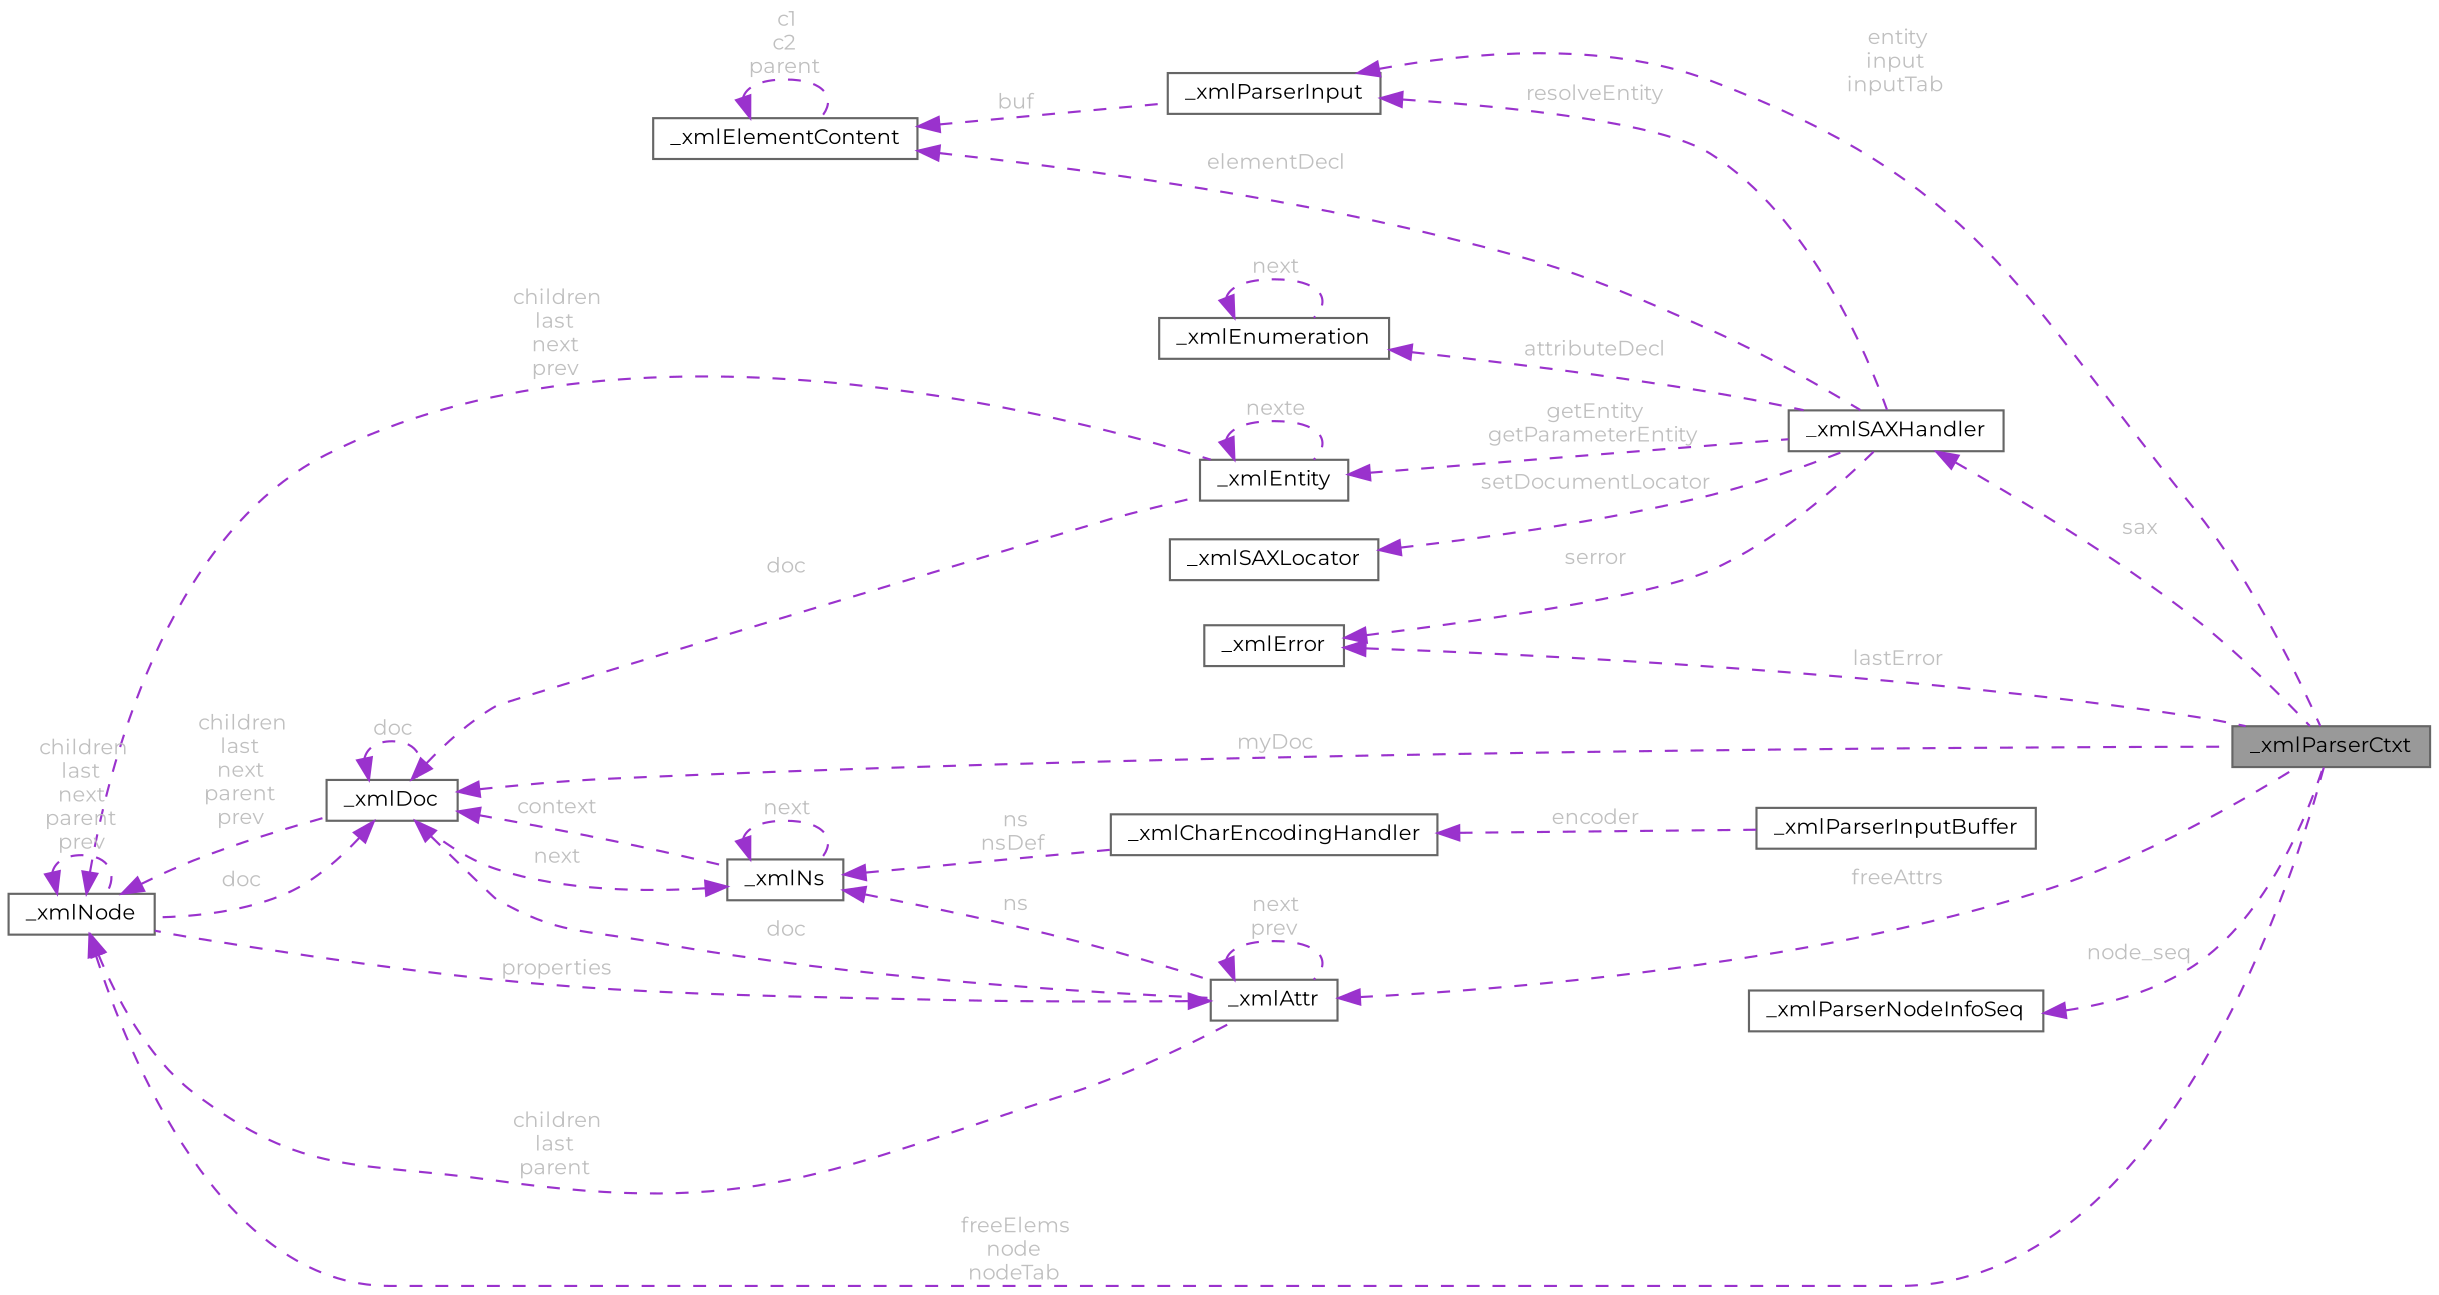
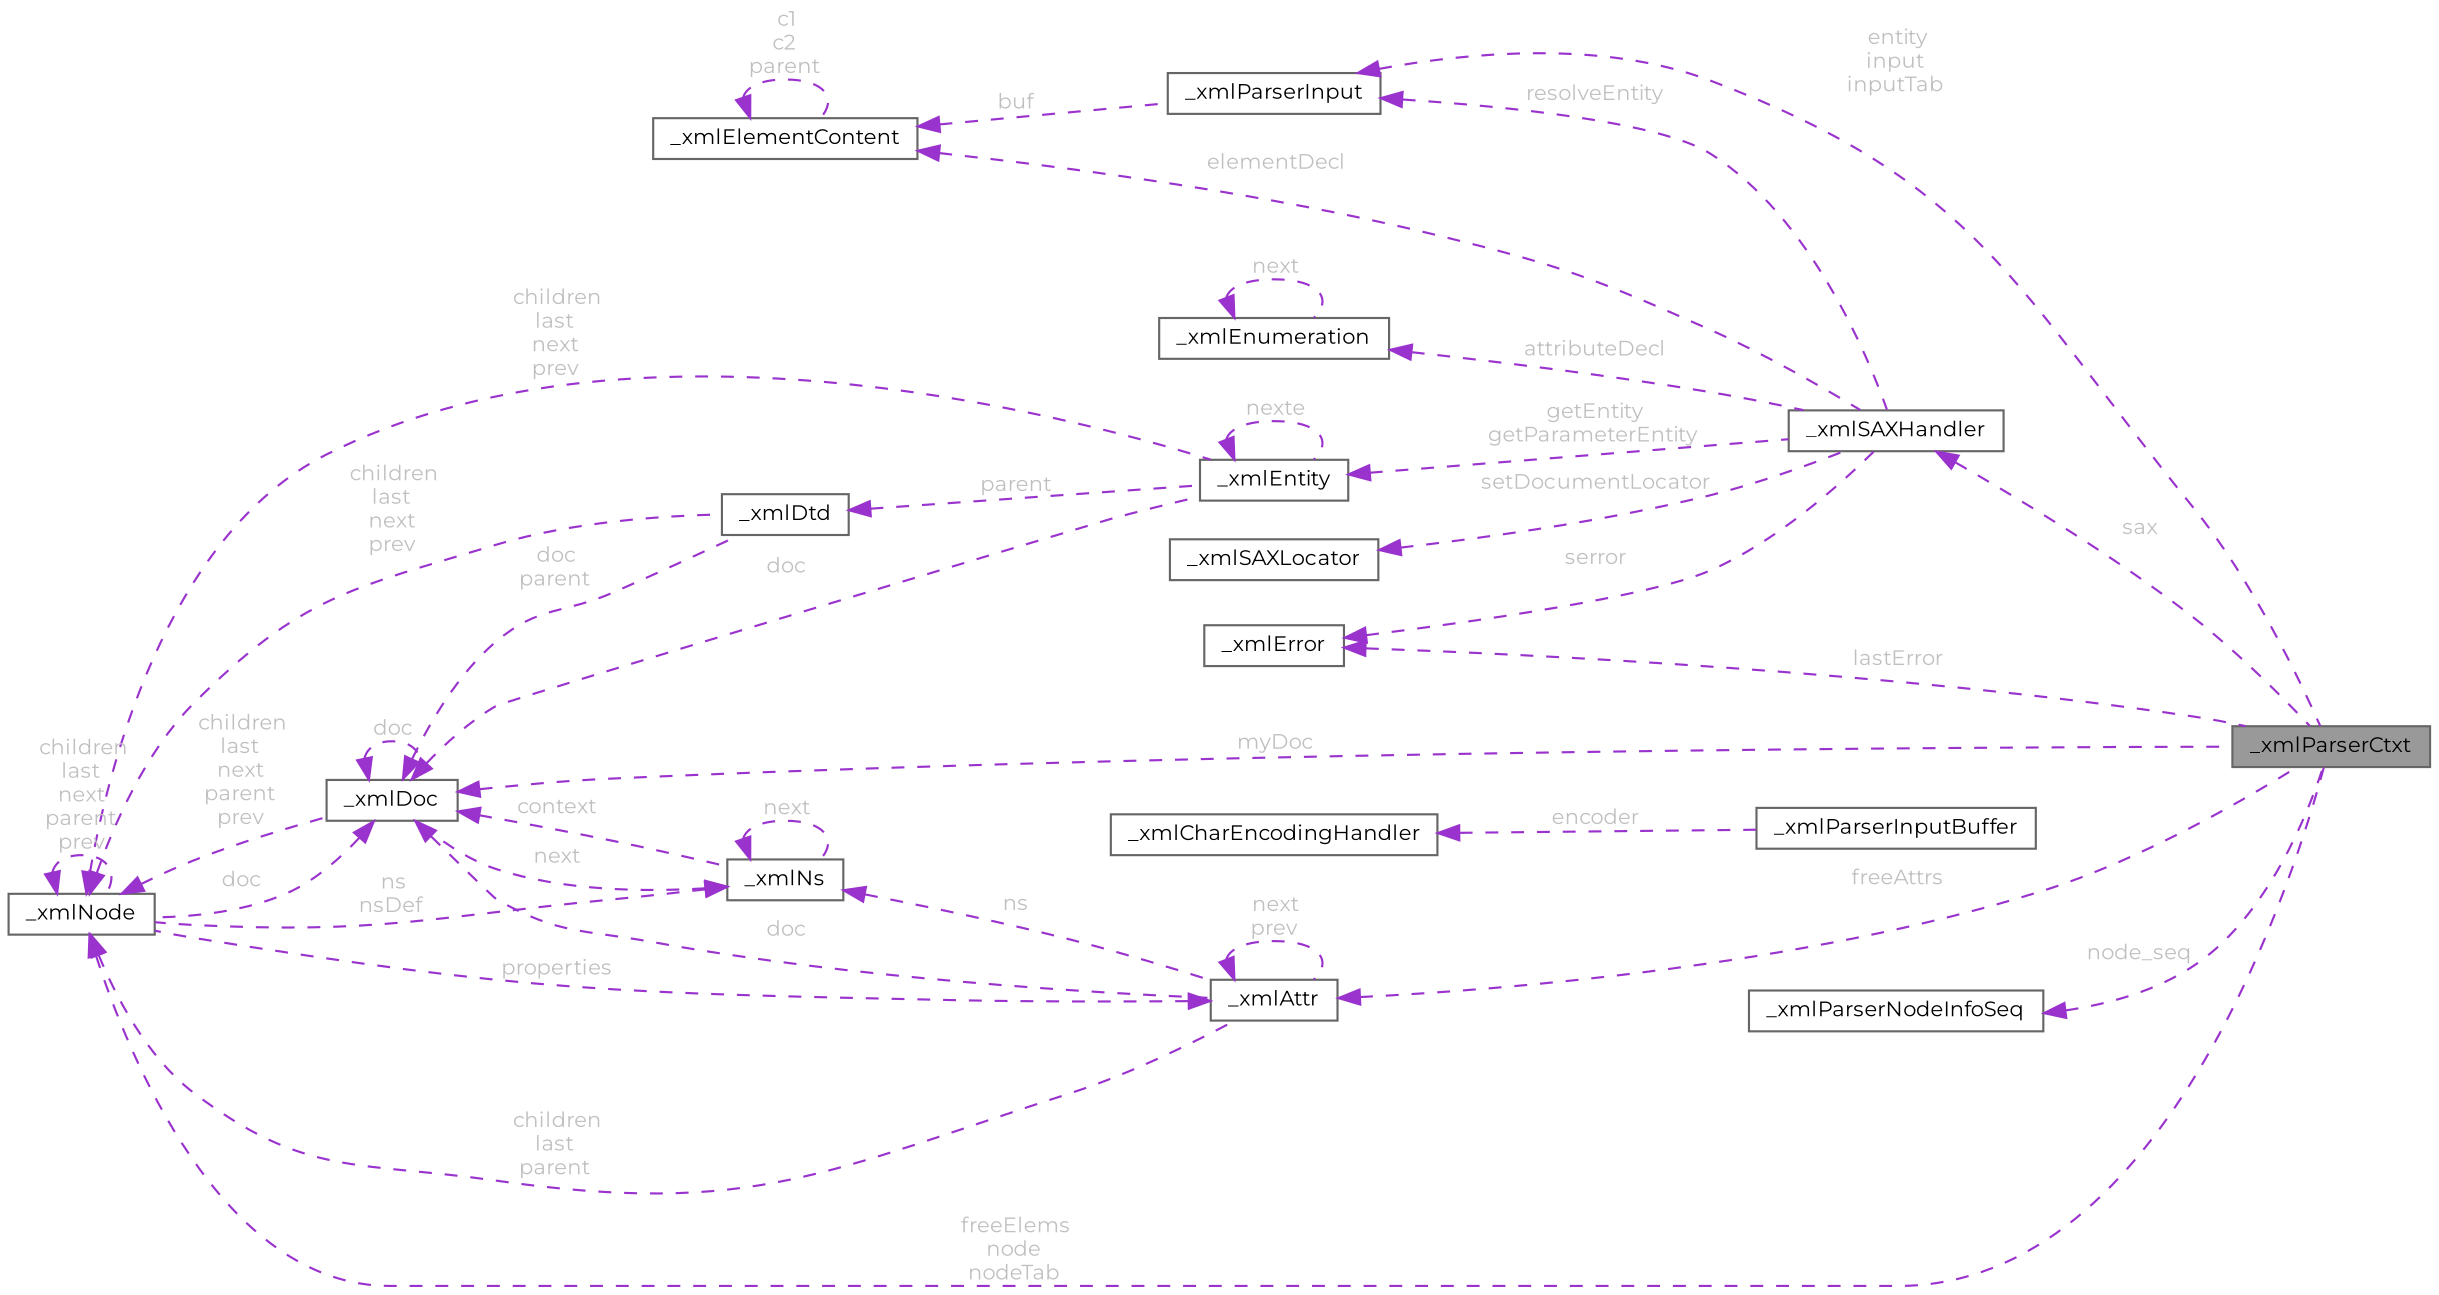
none -> (785, 515)
(988, 861) -> (431, 920)
